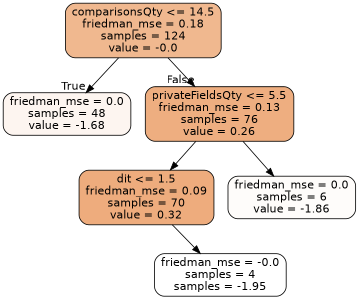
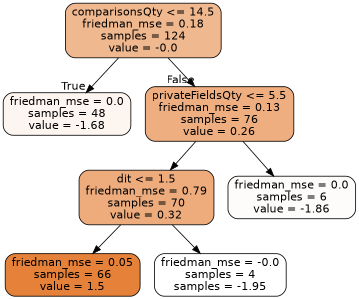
(147, 197) -> (147, 197)
none -> (73, 275)
